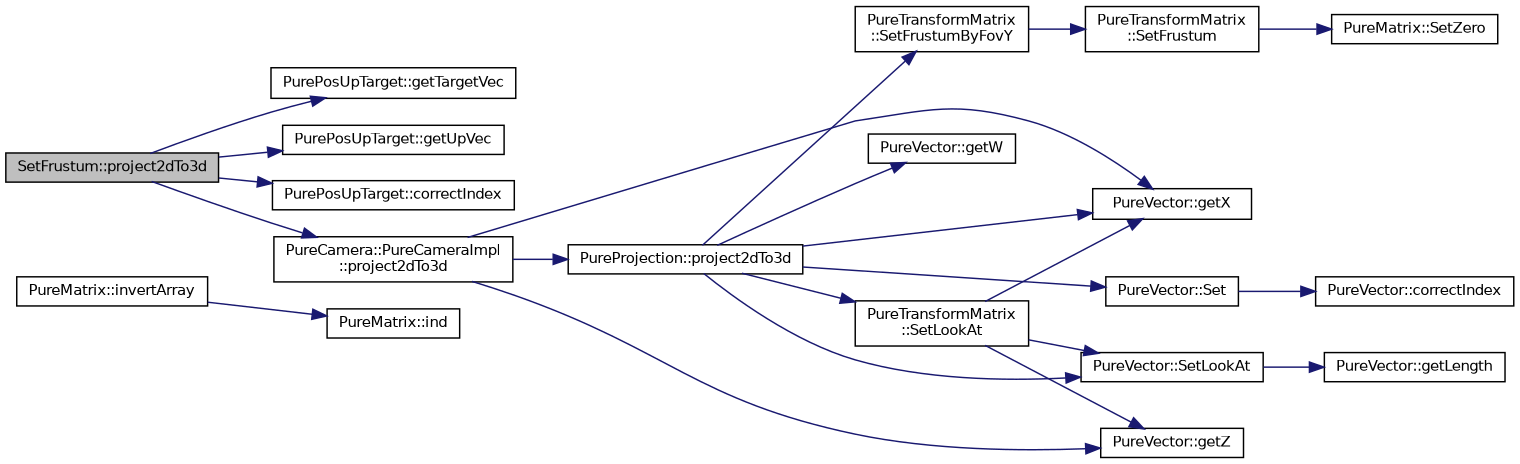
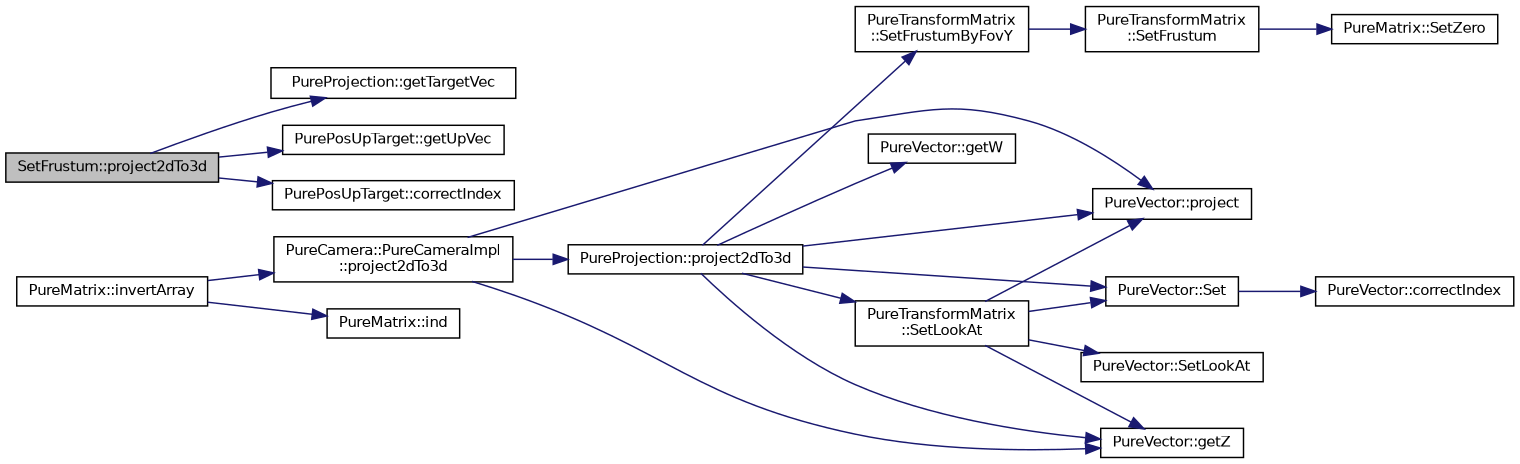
(393, 83) -> (393, 83)
(1172, 204) -> (1172, 204)
(227, 208) -> (233, 278)
none -> (1060, 307)
(873, 364) -> (877, 393)
(1415, 367) -> none
